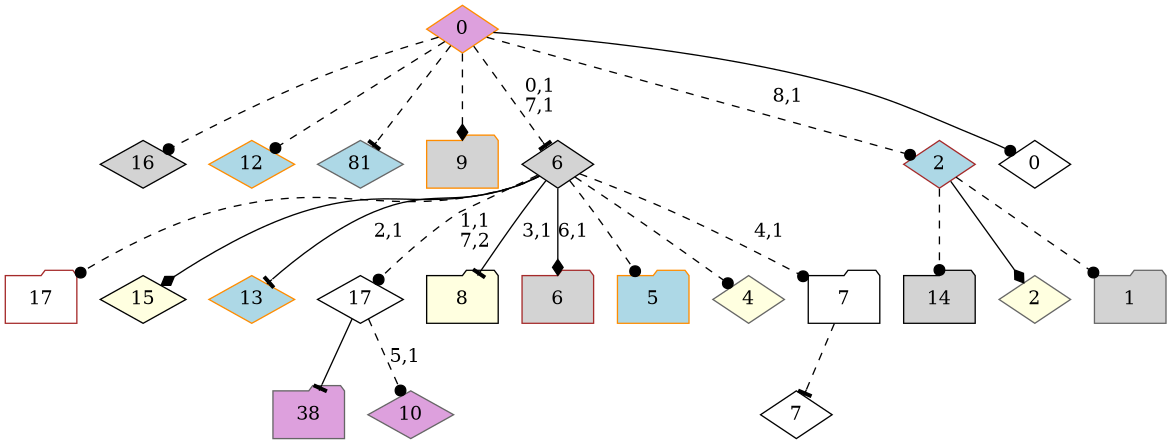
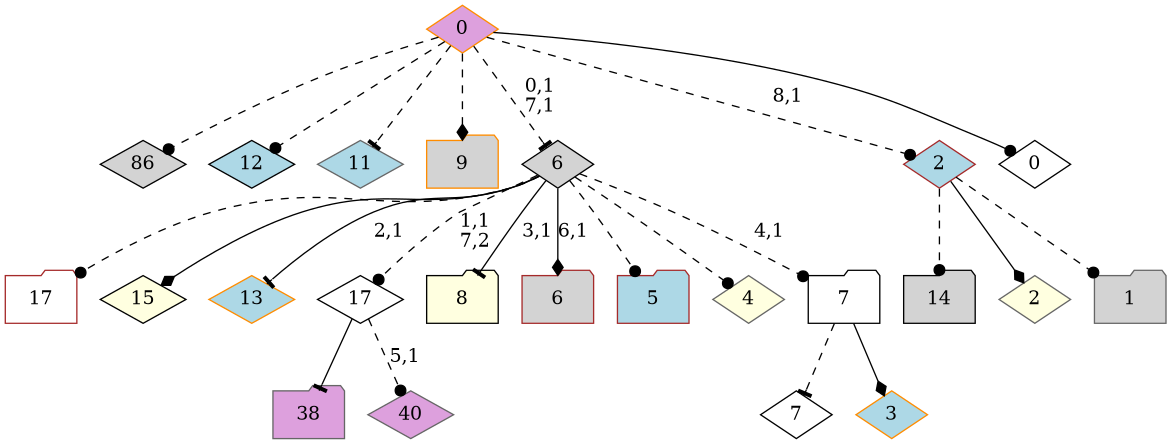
(143, 164) -> (143, 164)
(252, 164) -> (252, 164)
(360, 164) -> (360, 164)
(653, 299) -> (653, 299)
(411, 415) -> (411, 415)
none -> (892, 415)
